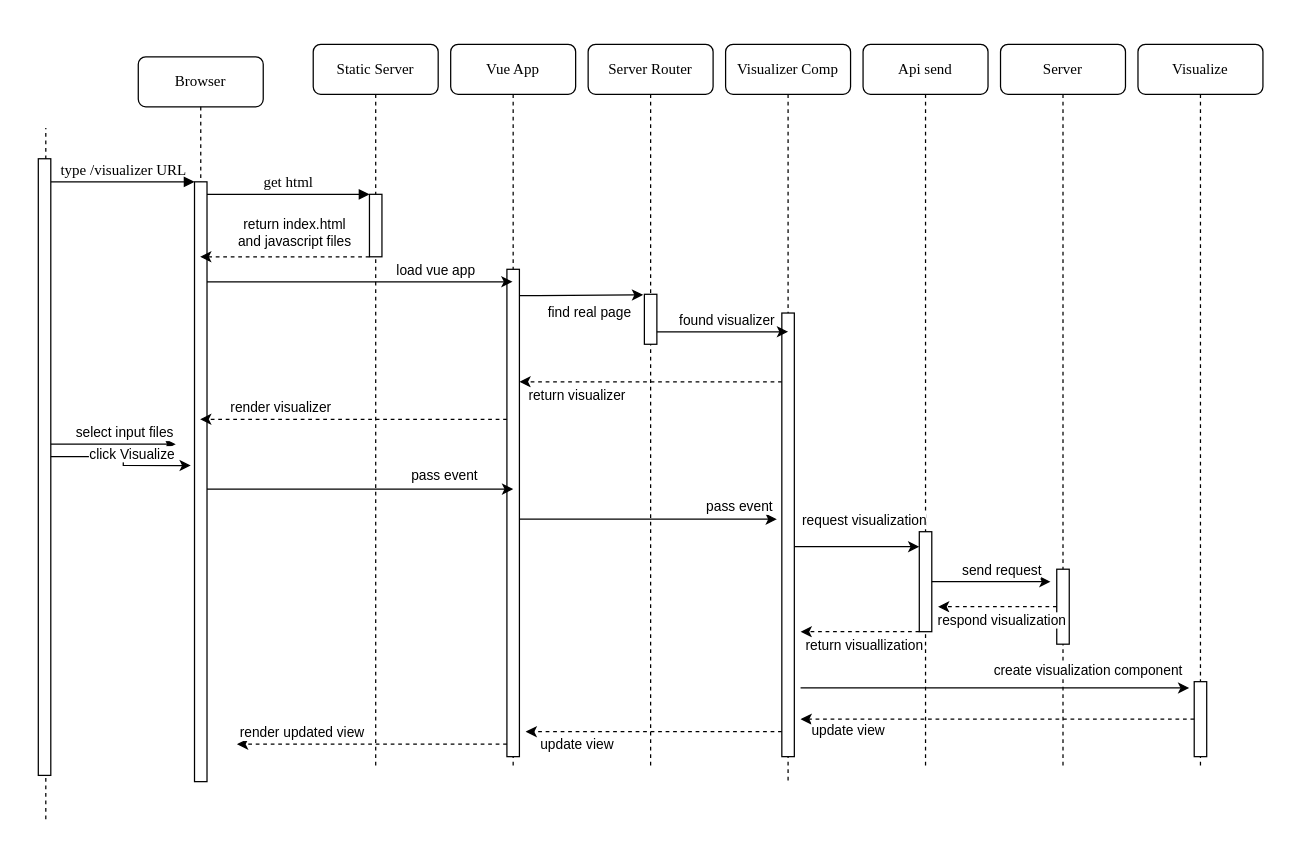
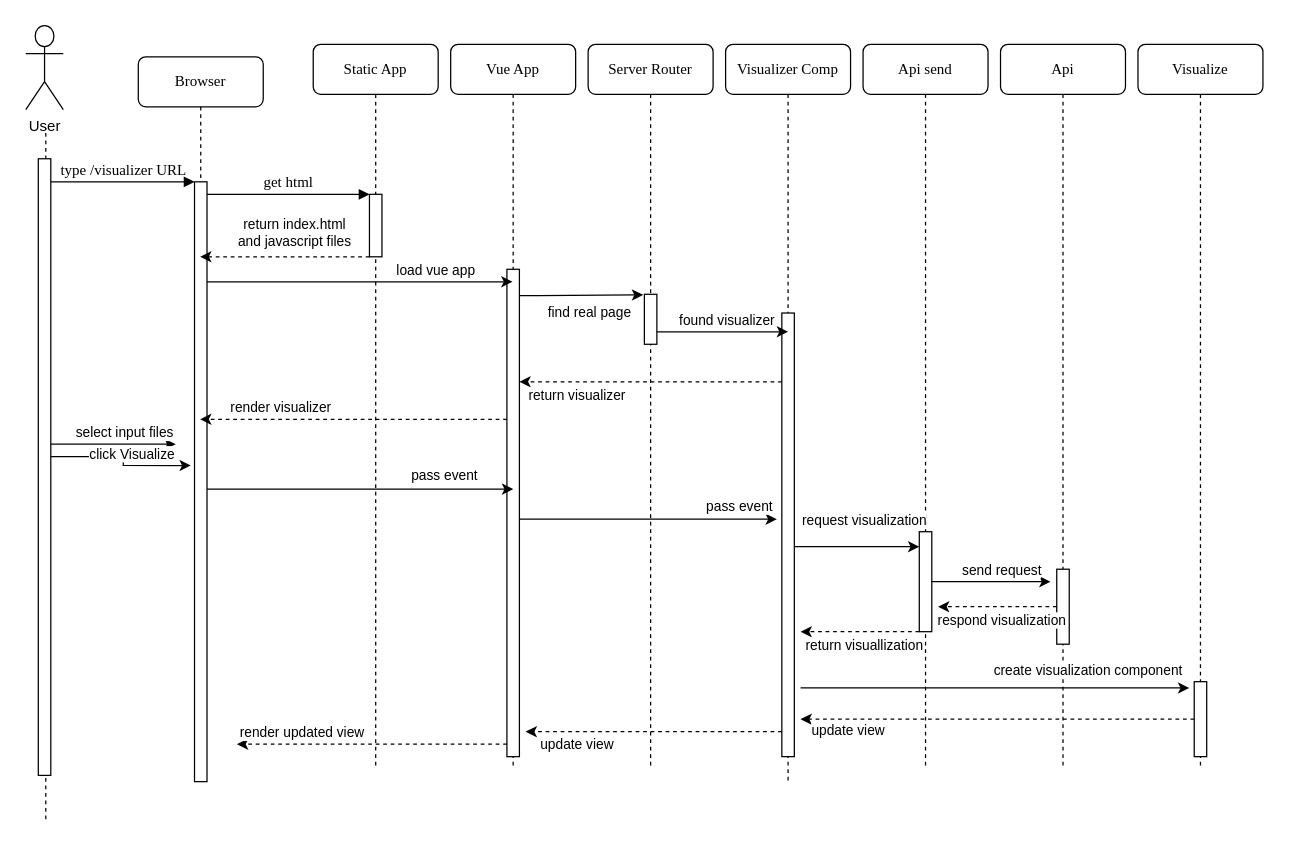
none -> (44, 68)
(376, 69) -> (376, 69)
(1063, 69) -> (1063, 69)
